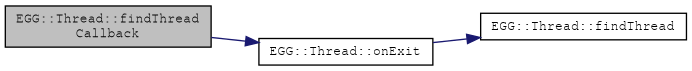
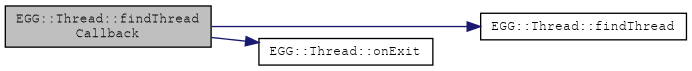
(450, 41) -> (339, 27)
